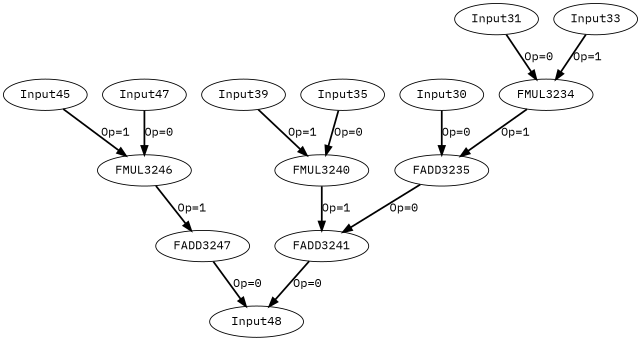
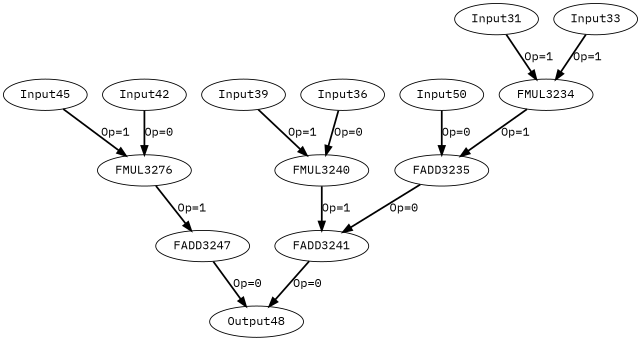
(539, 57) -> (539, 57)
(144, 95) -> (144, 95)
(343, 95) -> (343, 95)
(442, 95) -> (442, 95)
(144, 170) -> (144, 170)
(257, 322) -> (257, 322)
